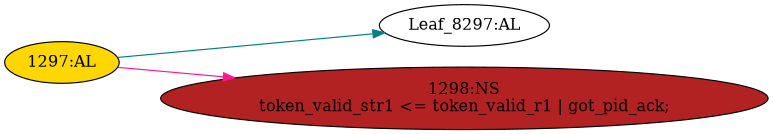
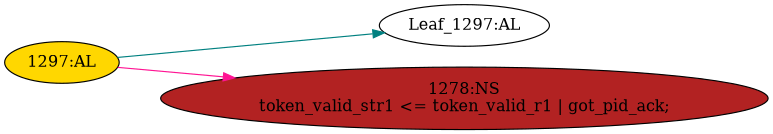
(464, 25) -> (464, 25)
(464, 98) -> (464, 98)
